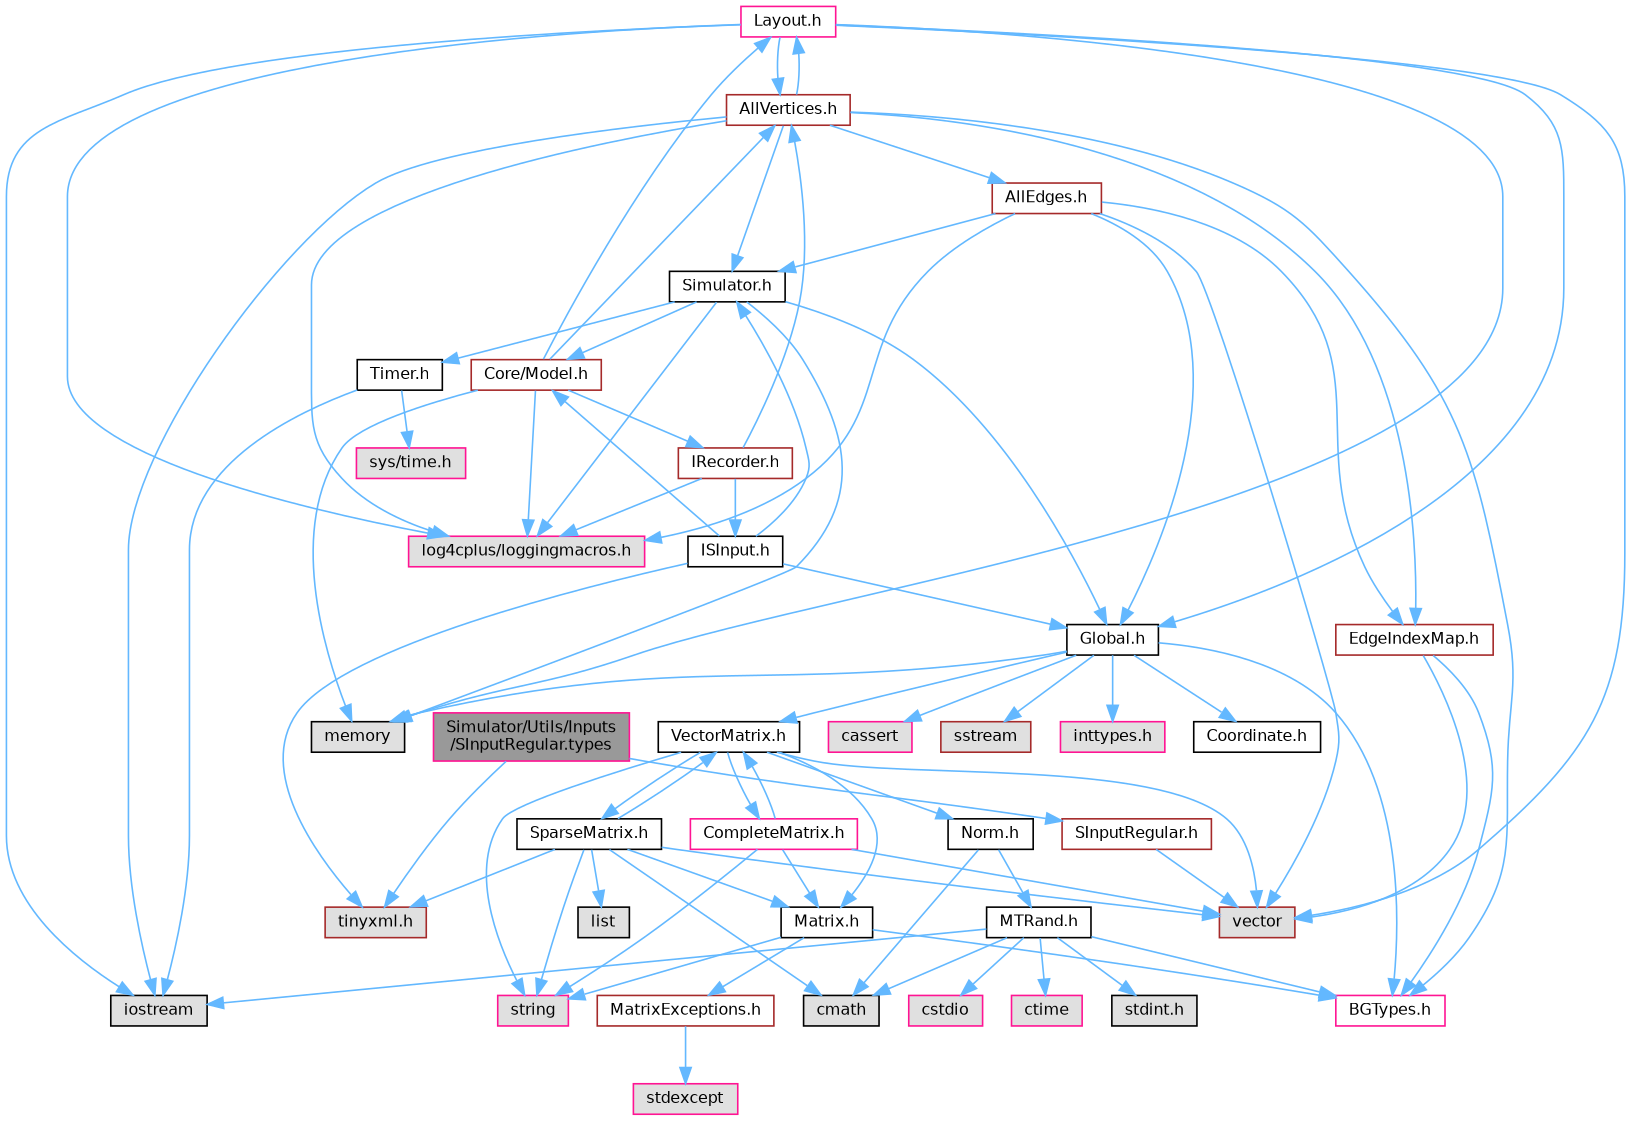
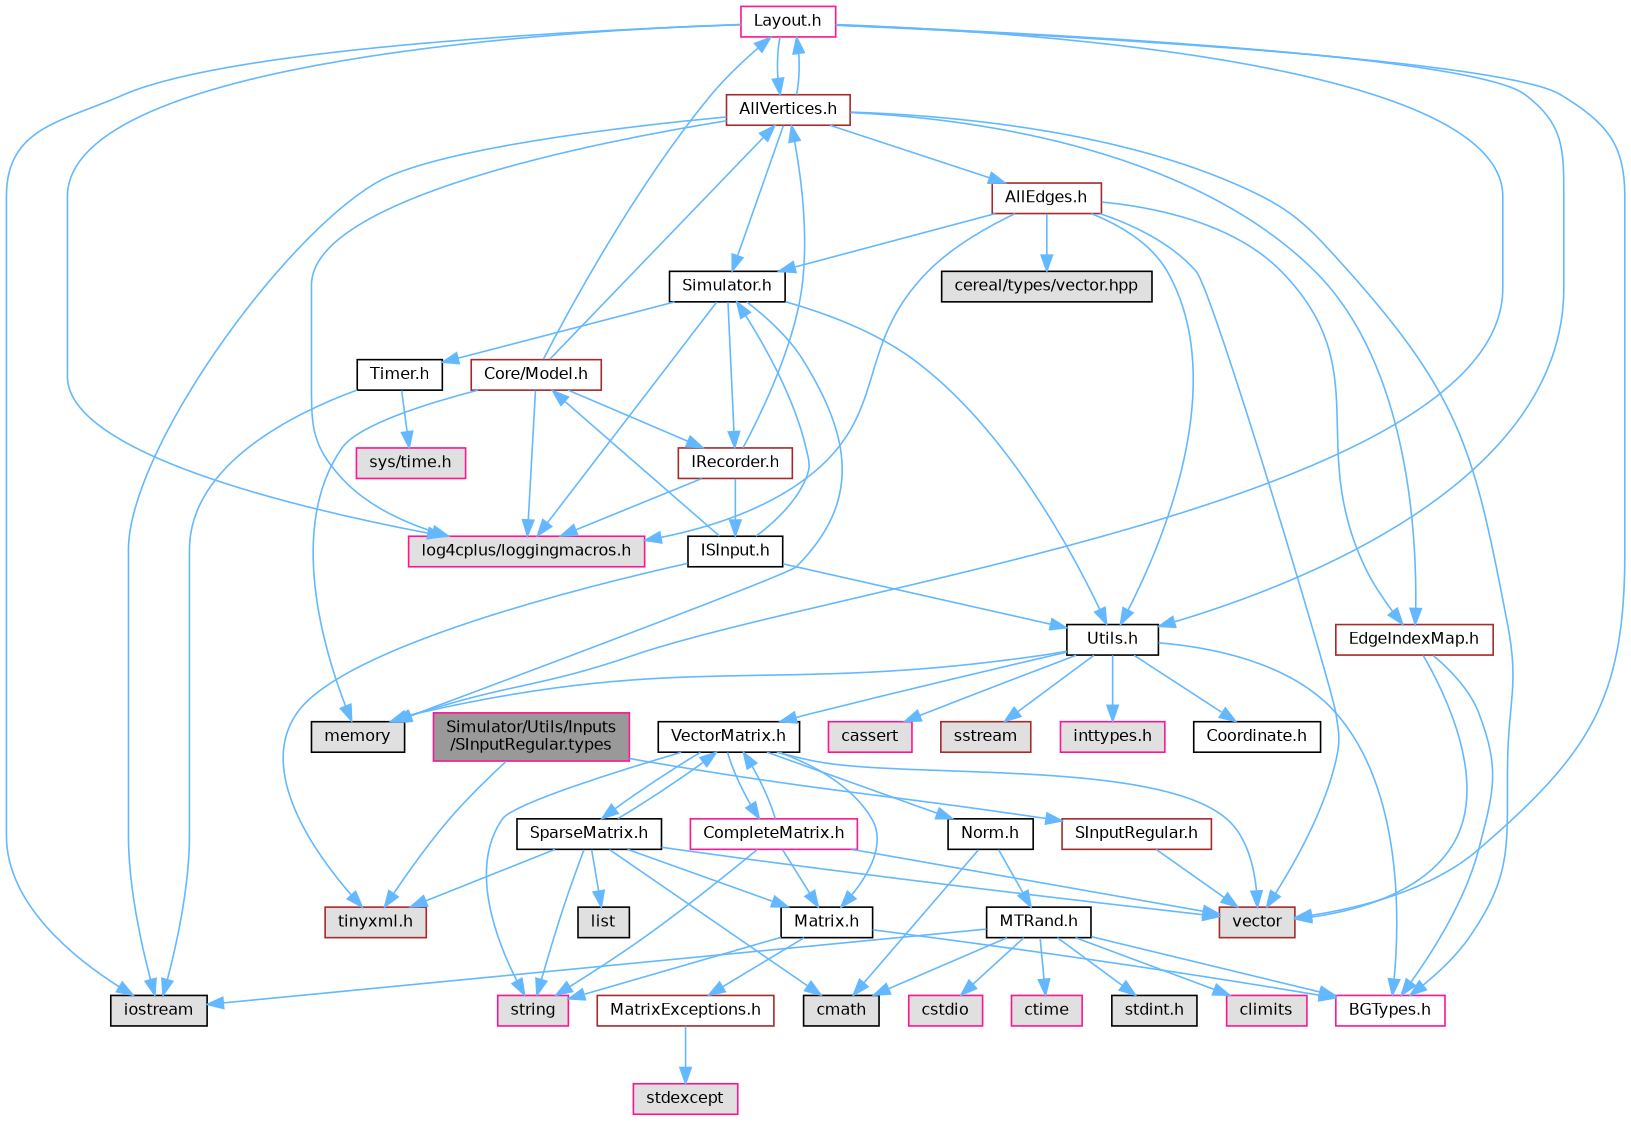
none -> (1047, 287)
(639, 327) -> (731, 367)
(1113, 640) -> (1113, 640)
none -> (1267, 1011)
